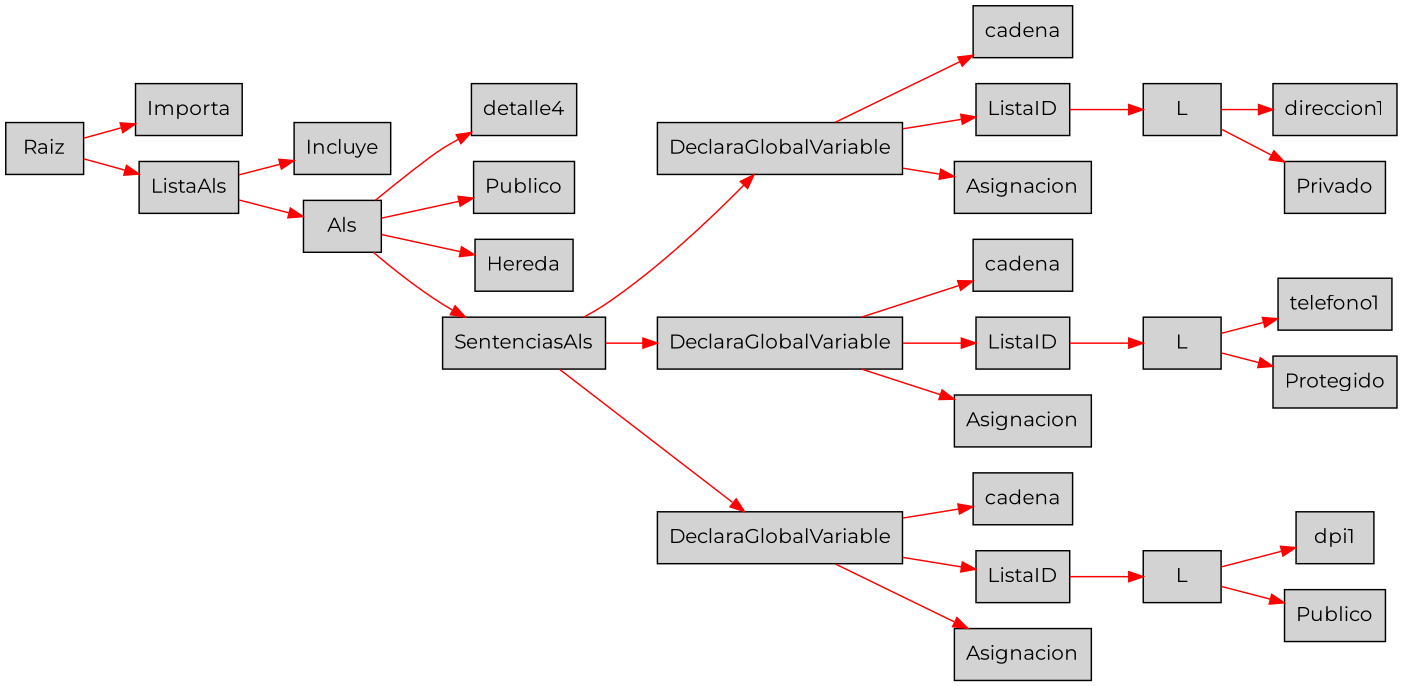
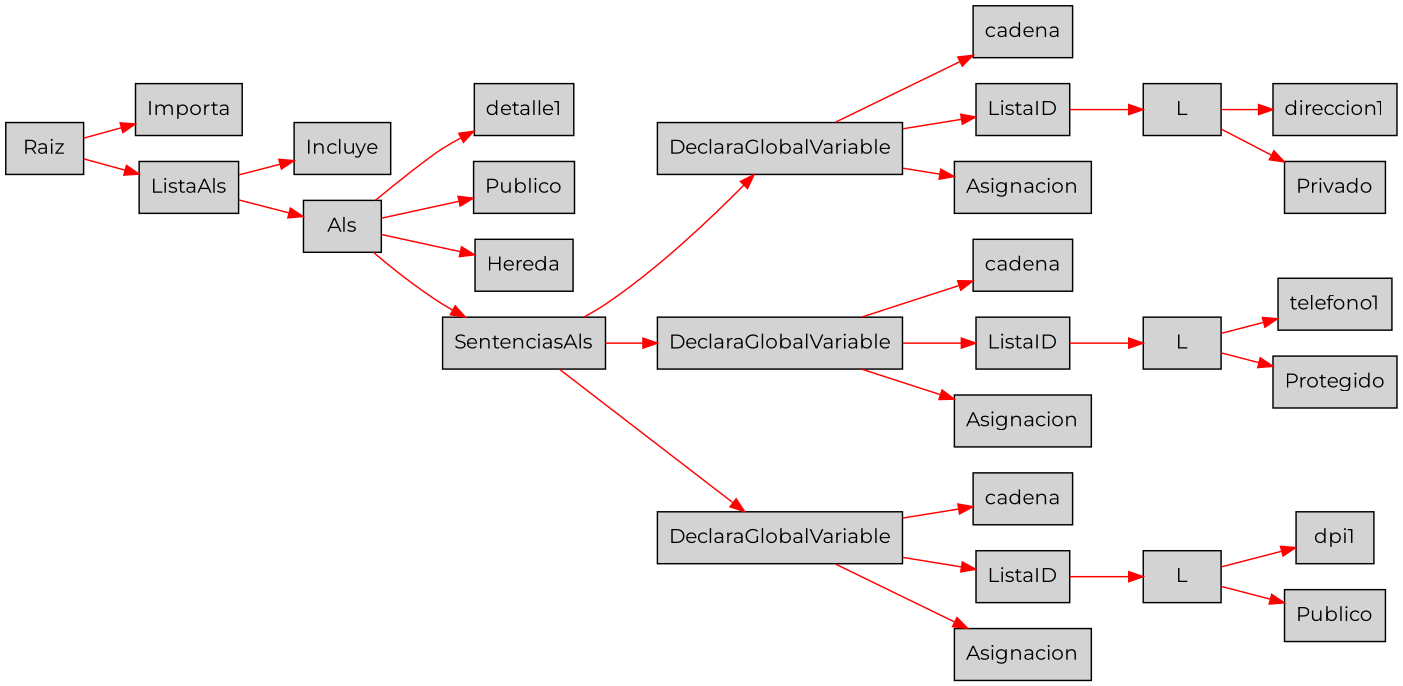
(524, 110) -> (524, 110)
